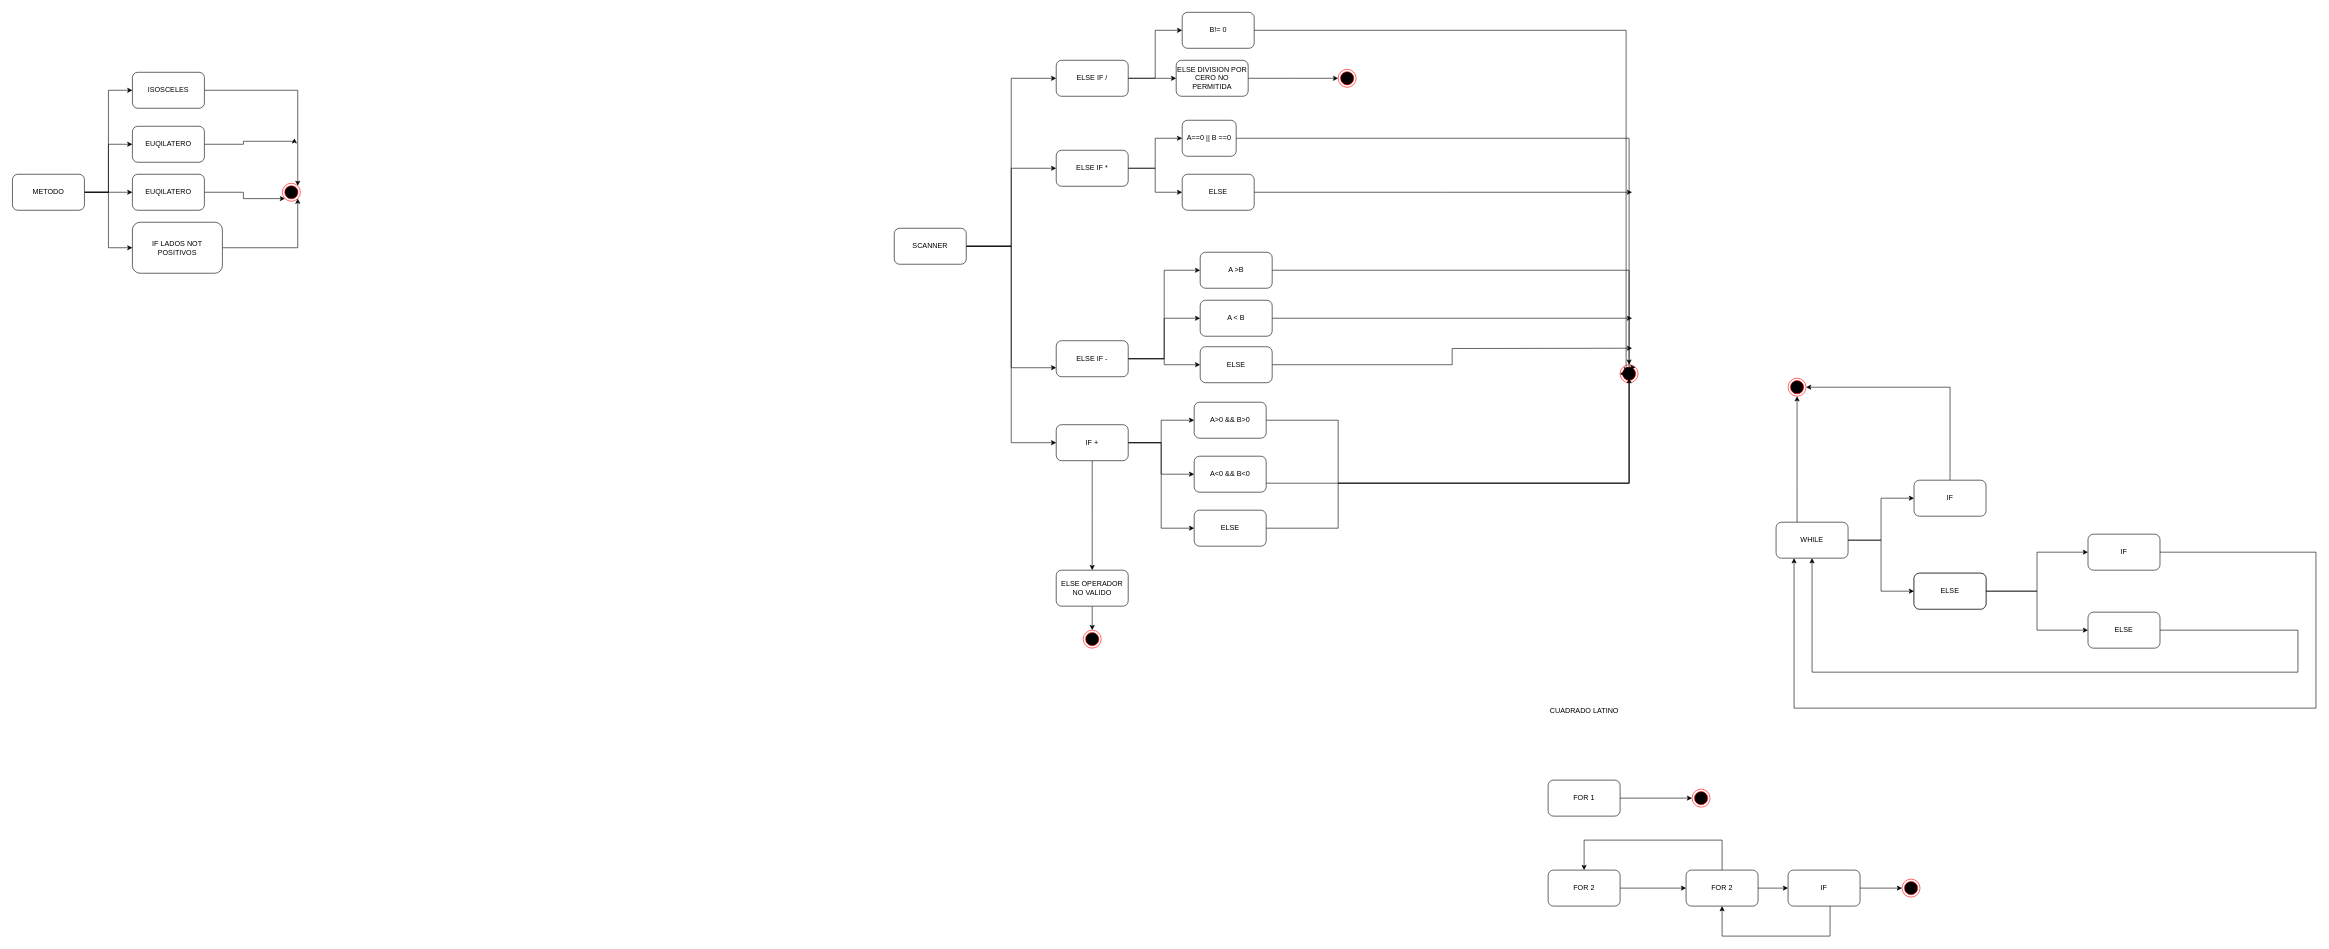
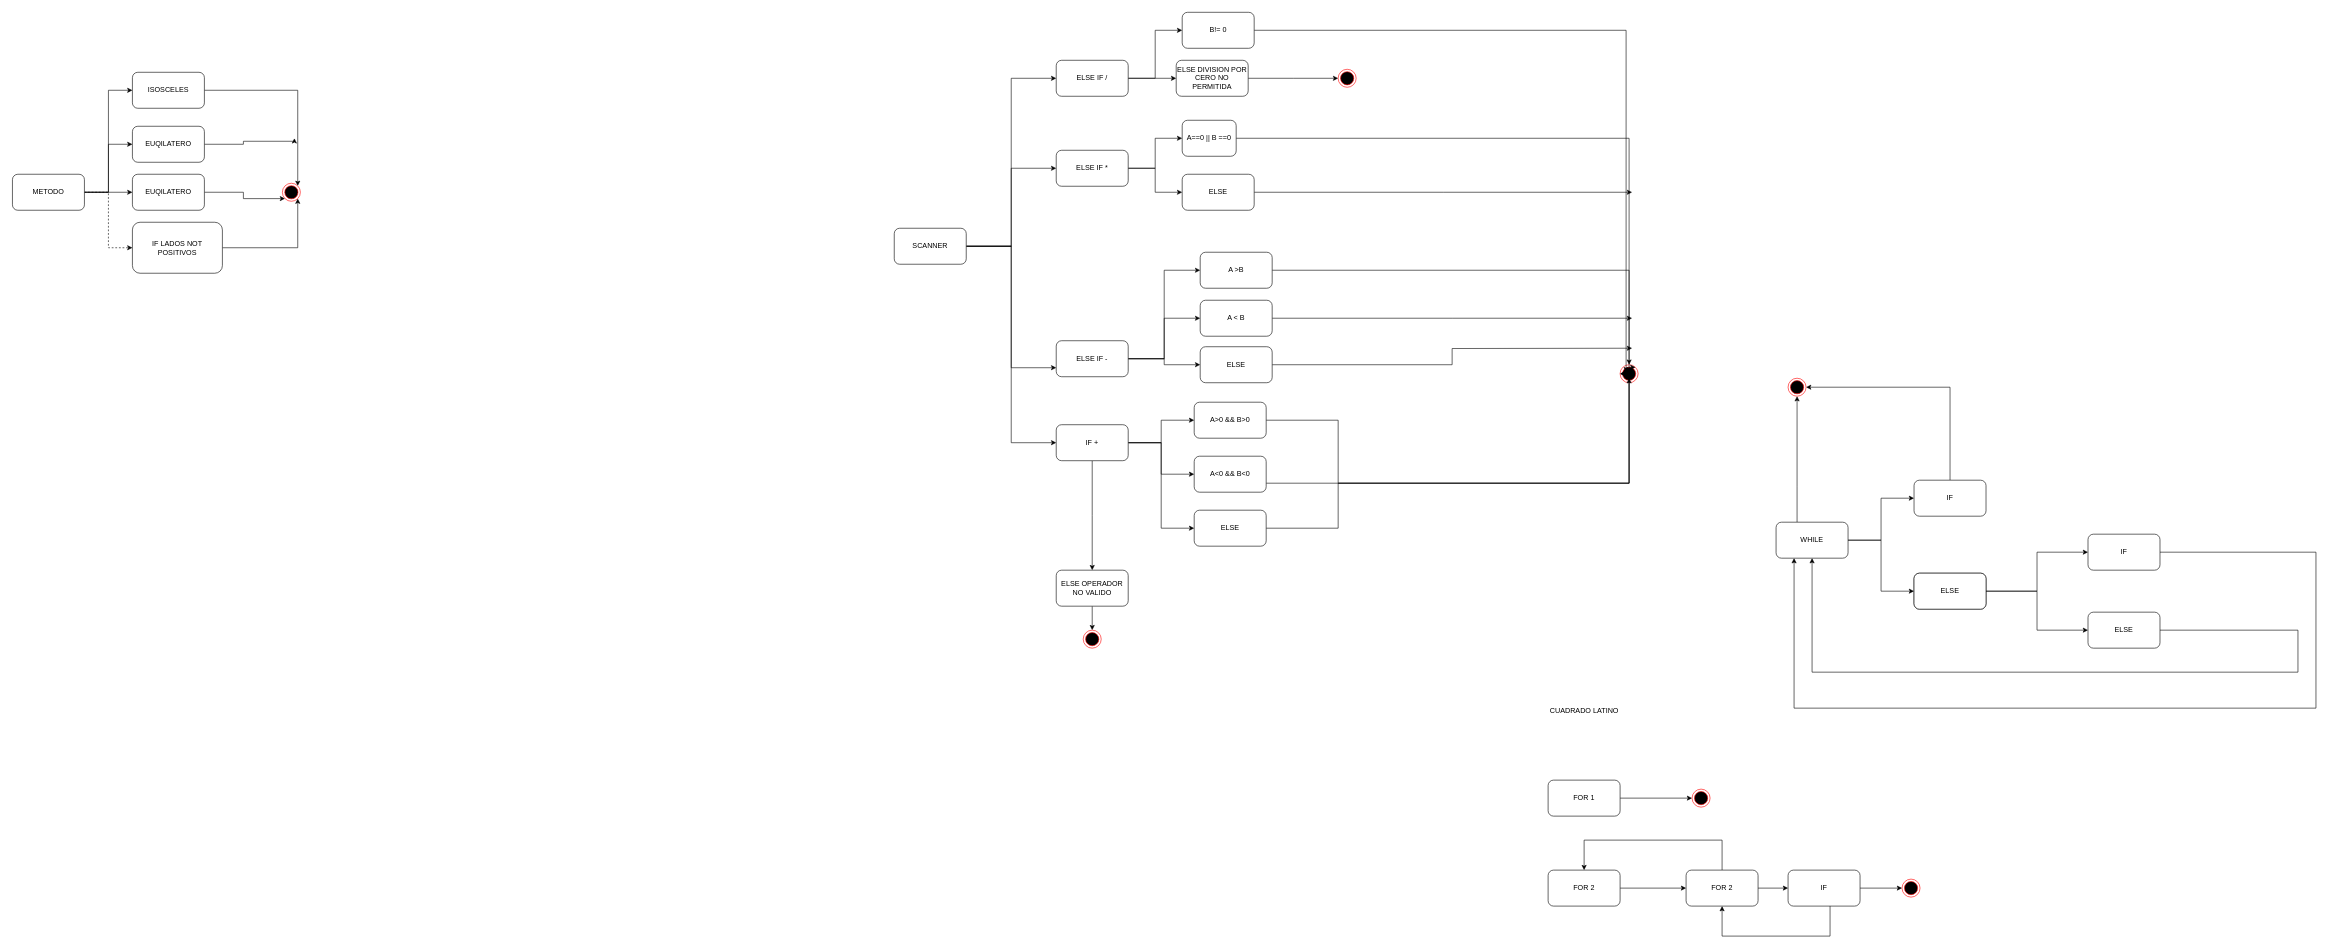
(108, 231) -> (108, 231)
